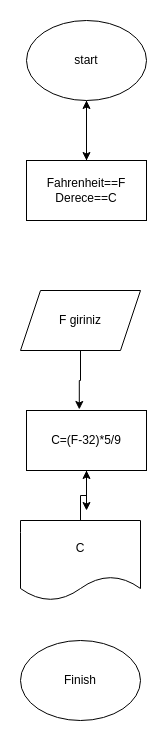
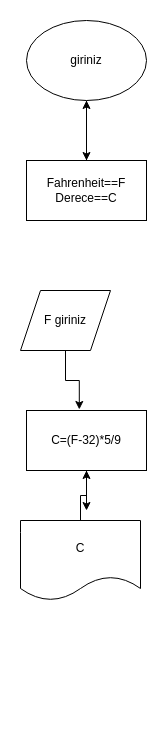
(87, 61) -> (87, 61)
(81, 321) -> (66, 321)
(81, 681) -> none
